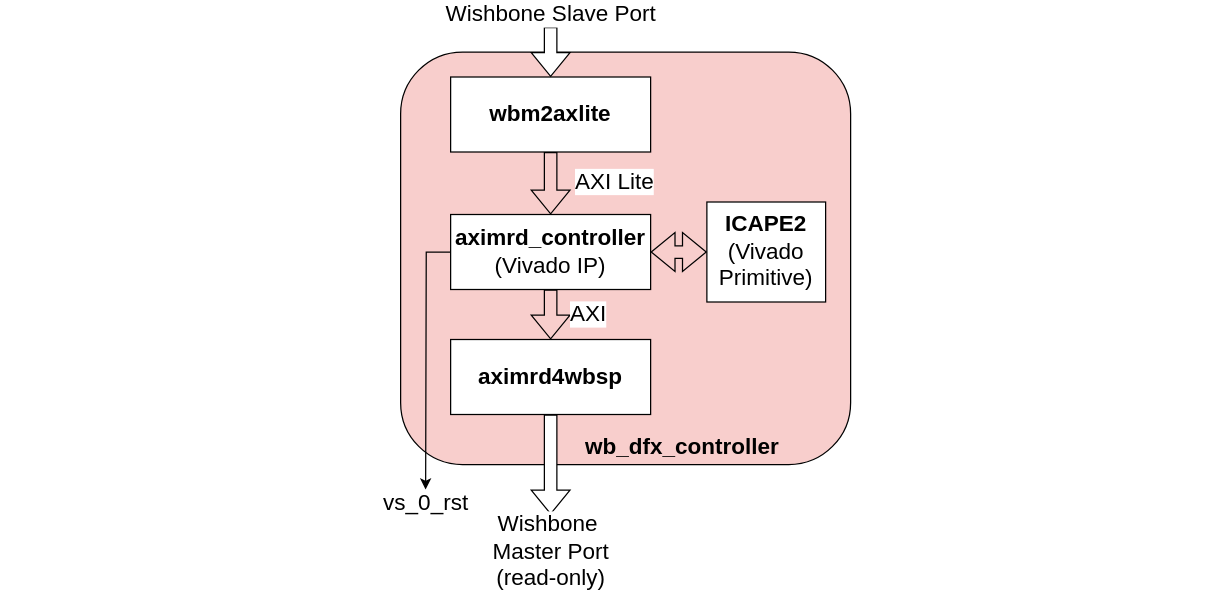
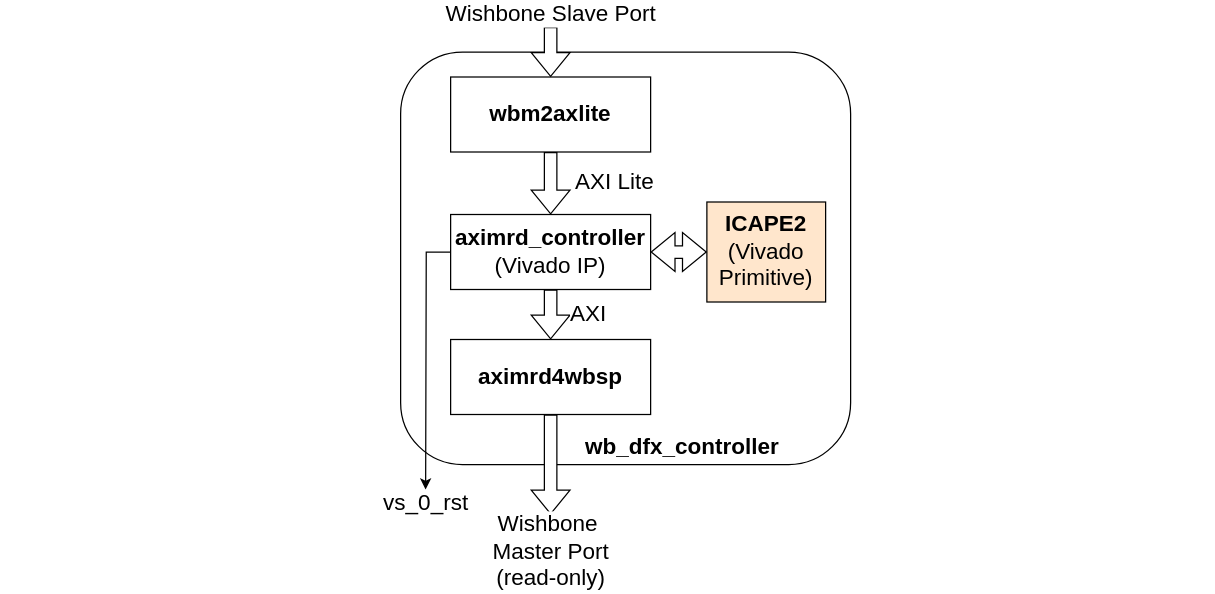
(766, 252) -> (766, 252)
(747, 447) -> (747, 447)
